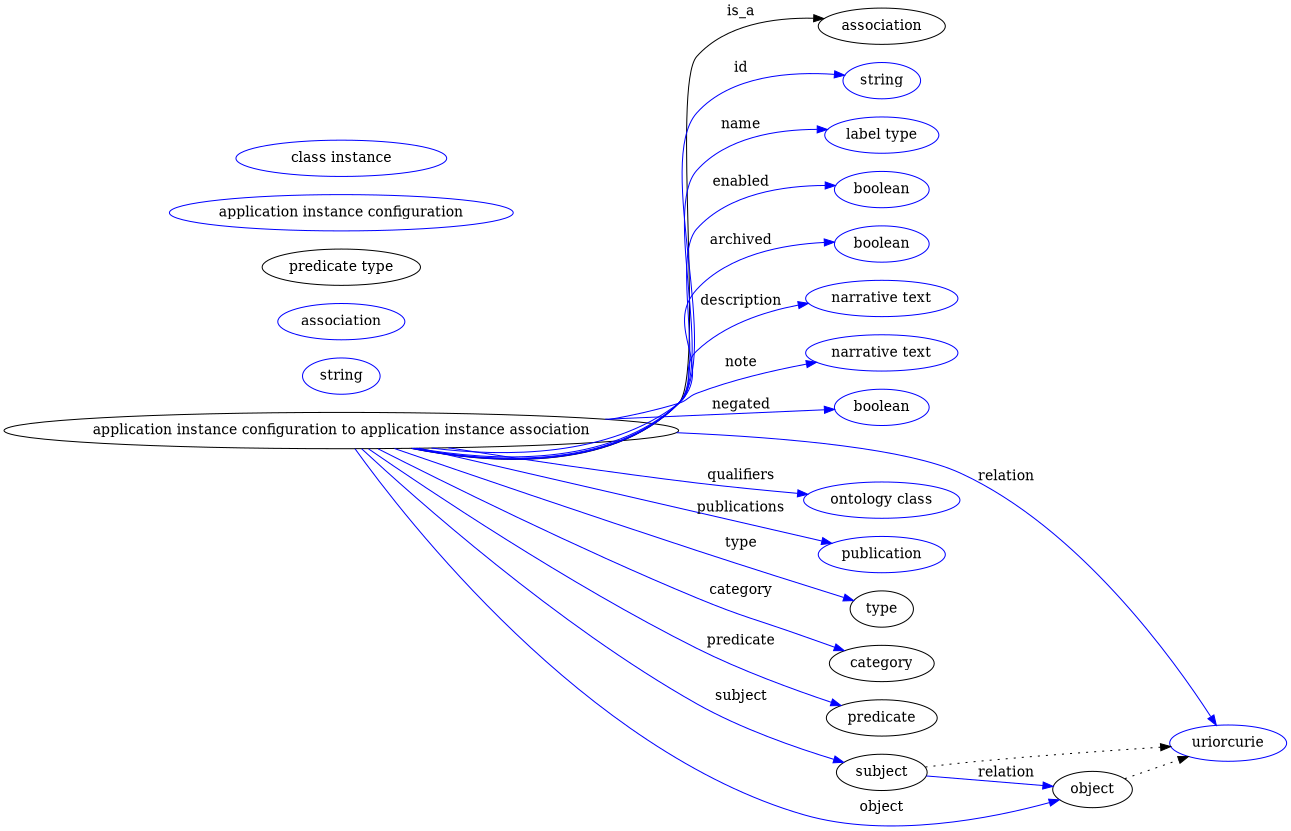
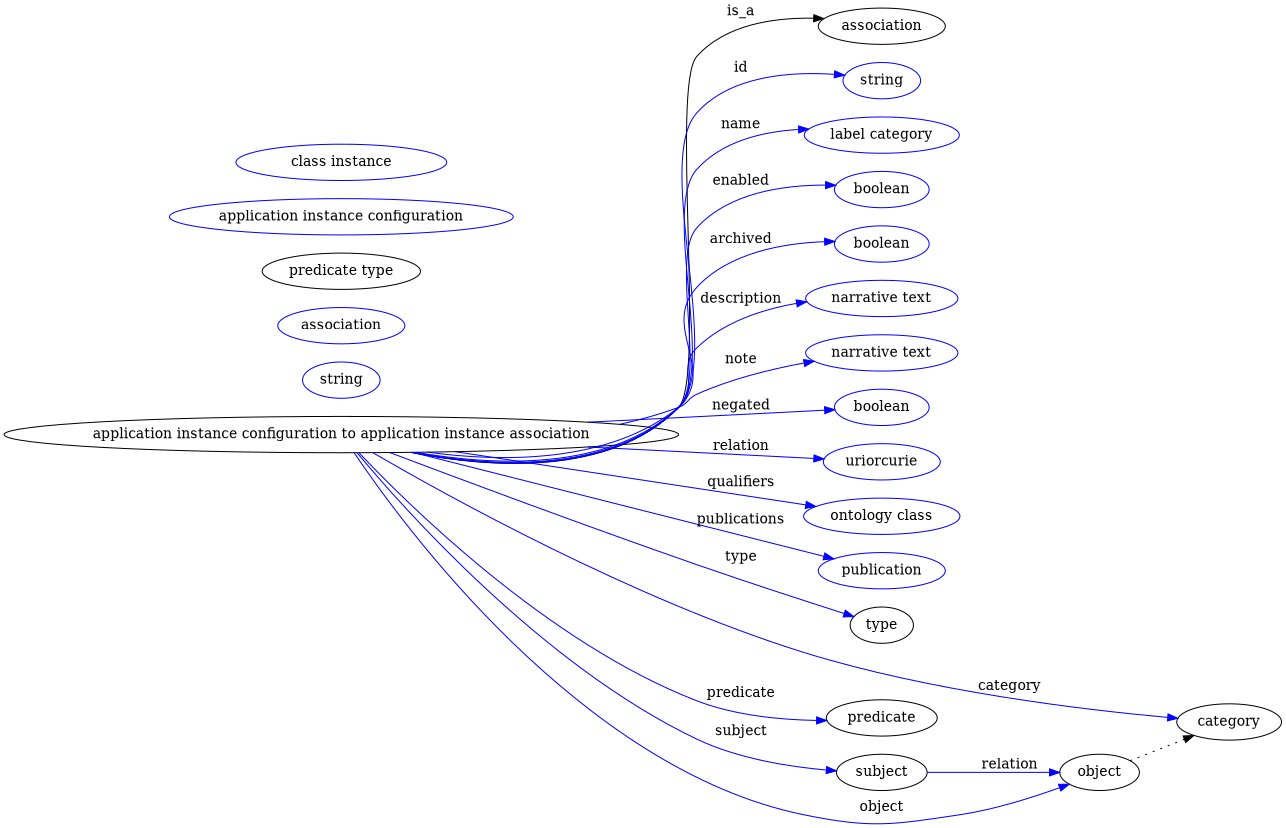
(882, 135) -> (882, 135)
(1043, 756) -> none
(1152, 769) -> (1157, 750)
